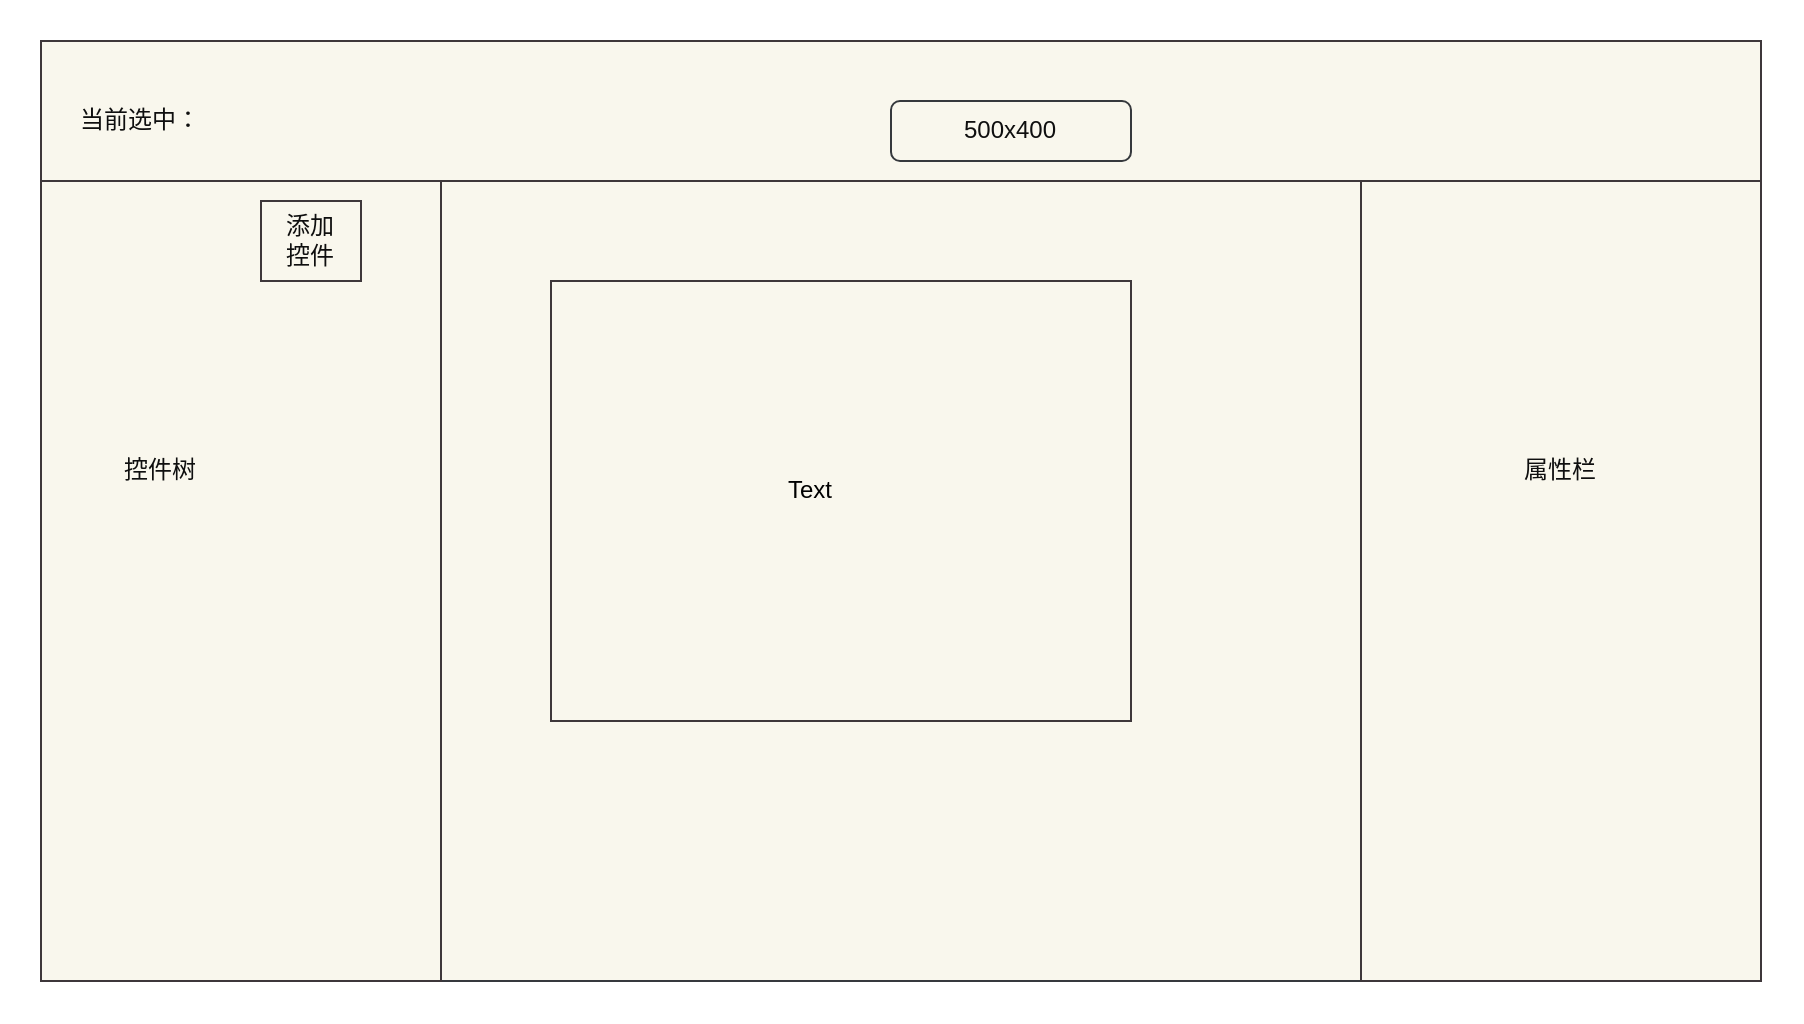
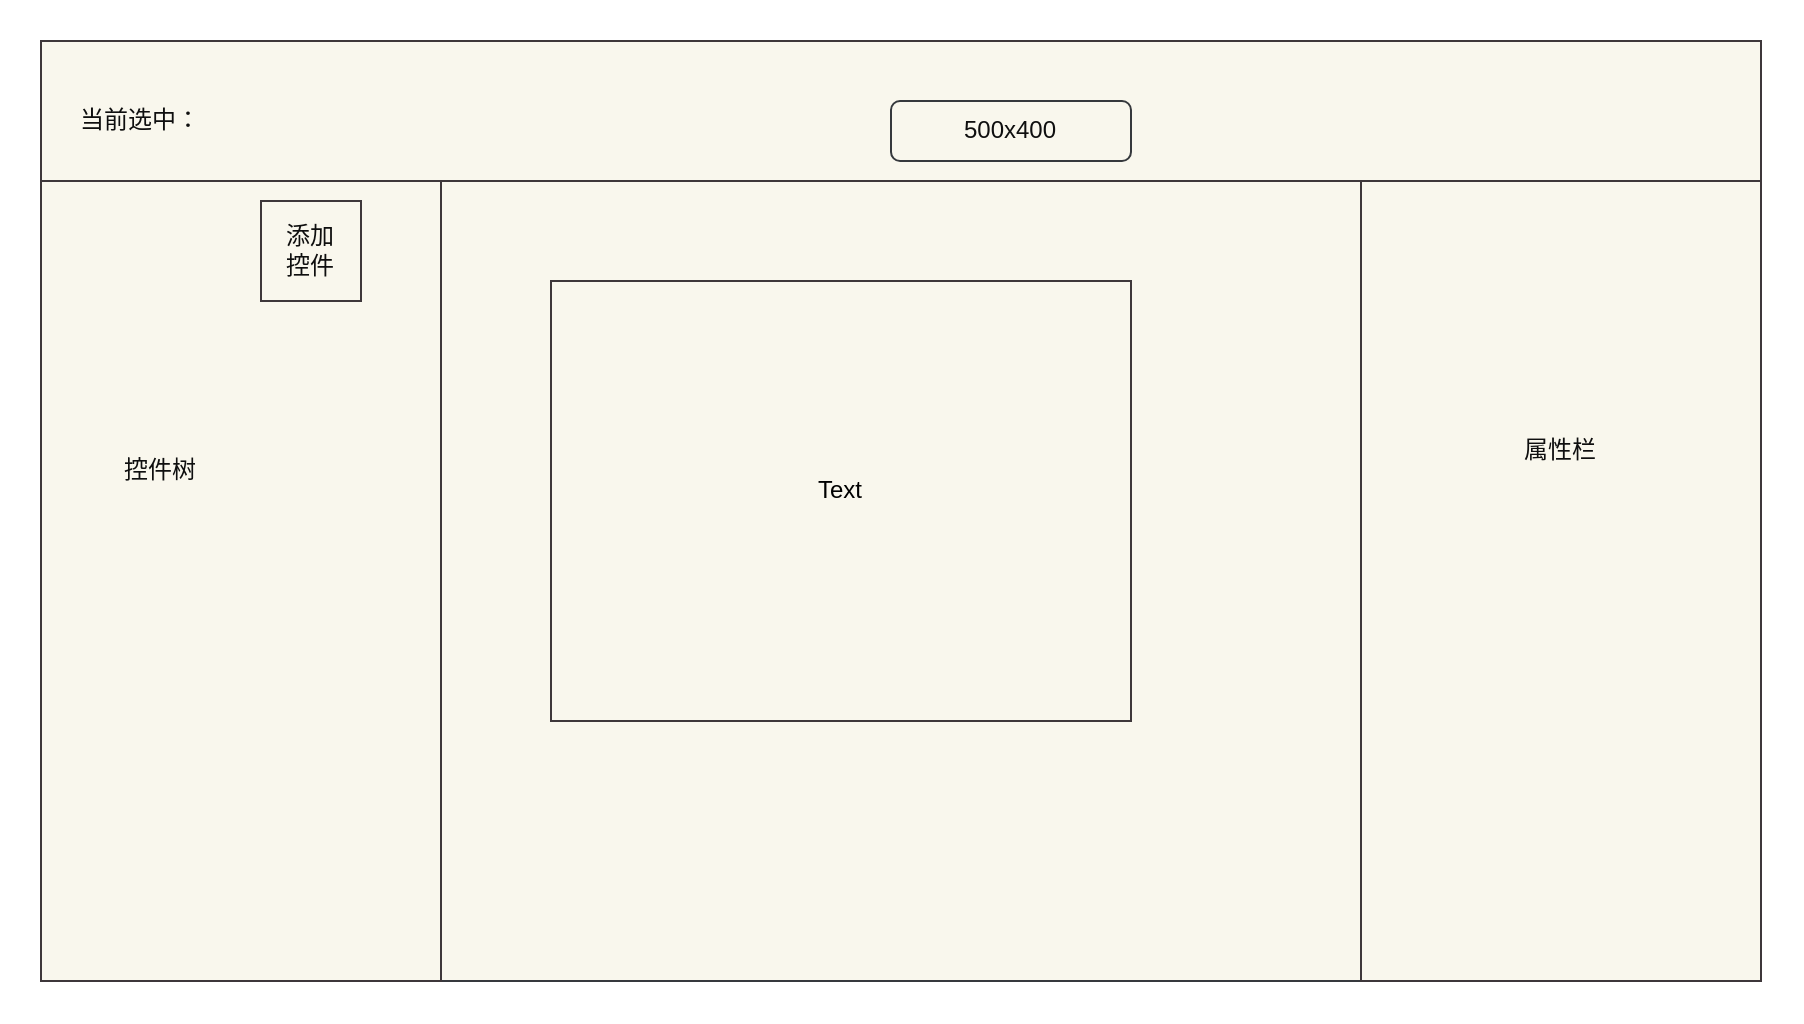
(311, 241) -> (311, 251)
(1561, 471) -> (1561, 451)
(811, 491) -> (841, 491)
